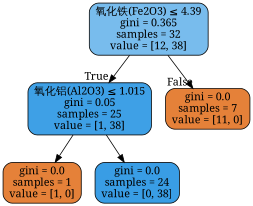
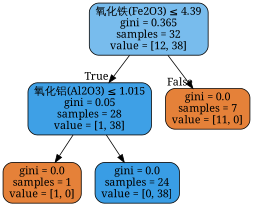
(90, 114) -> (90, 114)
